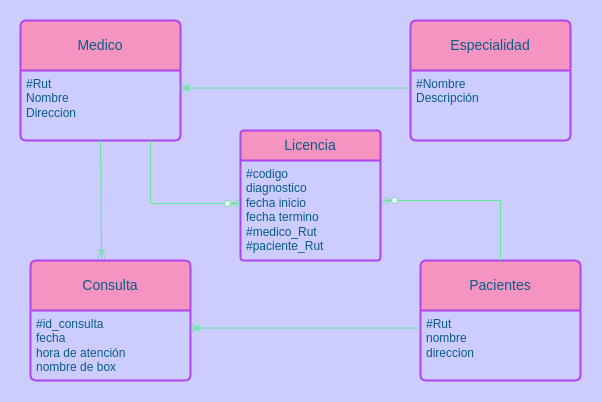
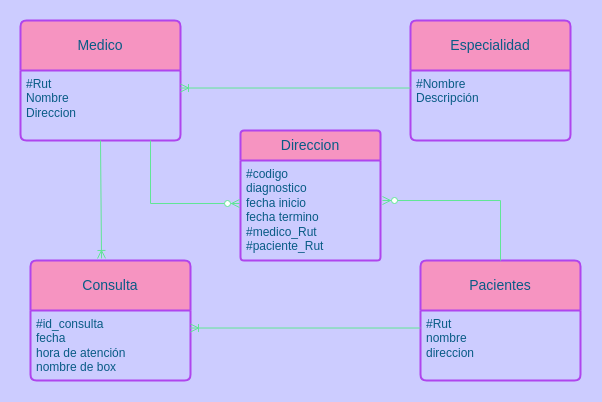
(311, 146) -> (311, 146)
